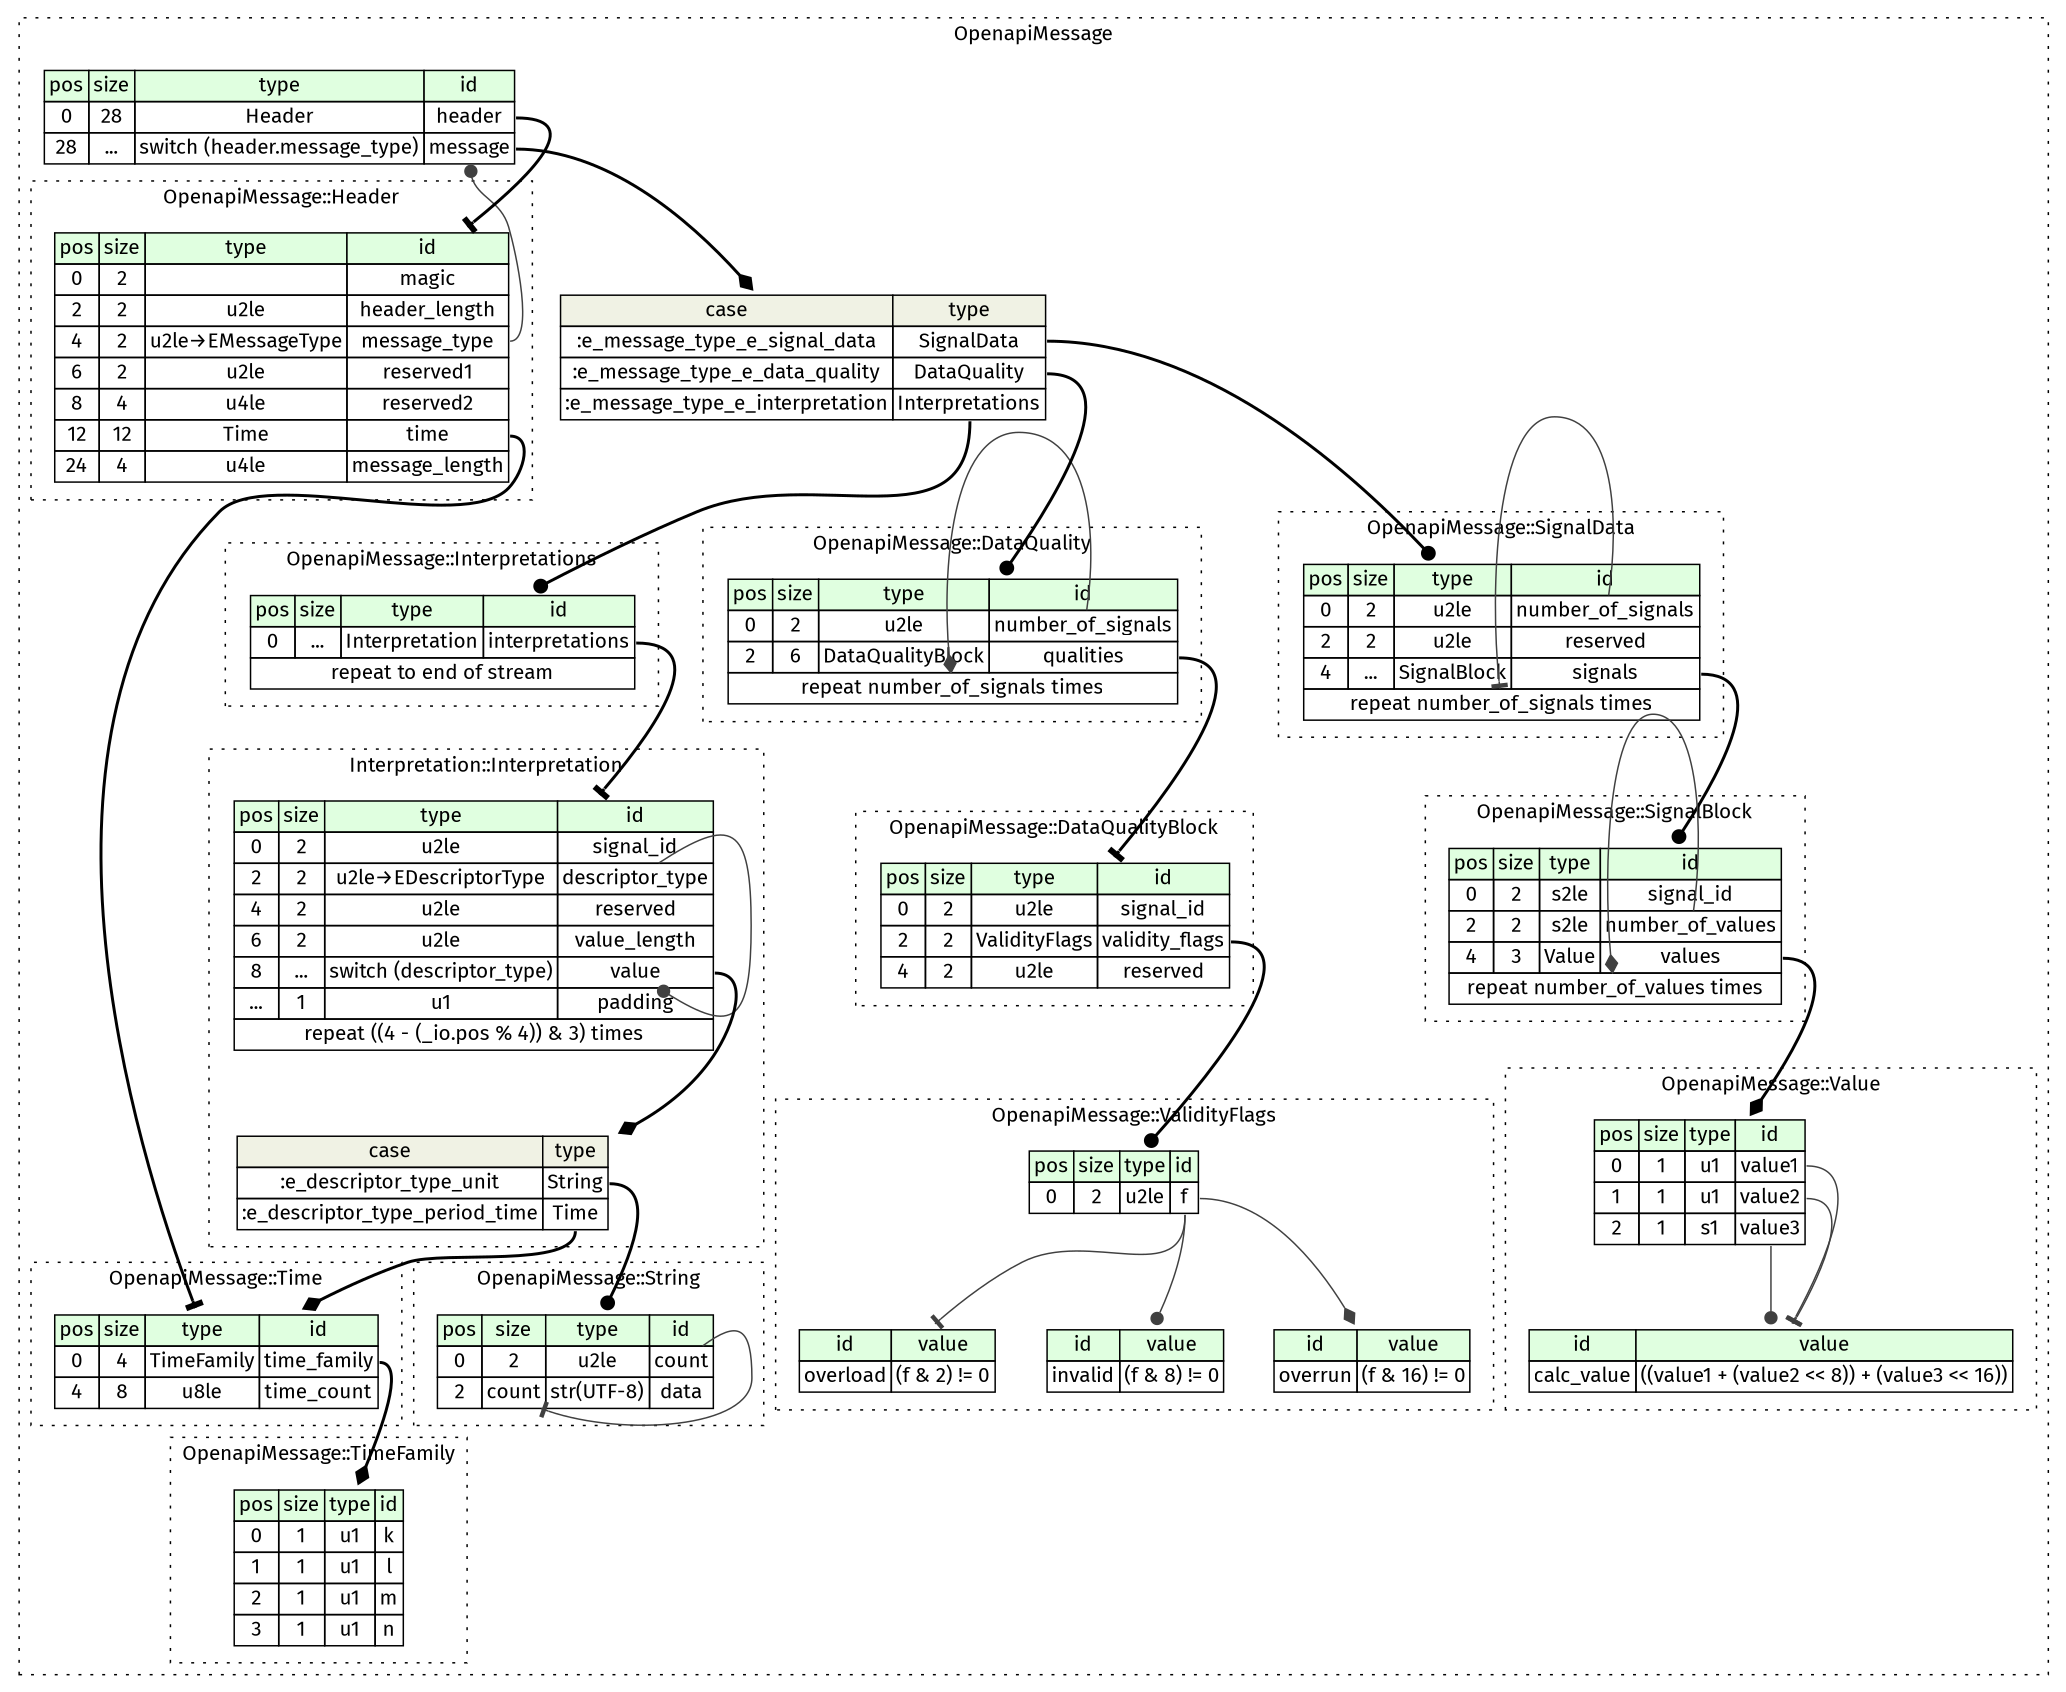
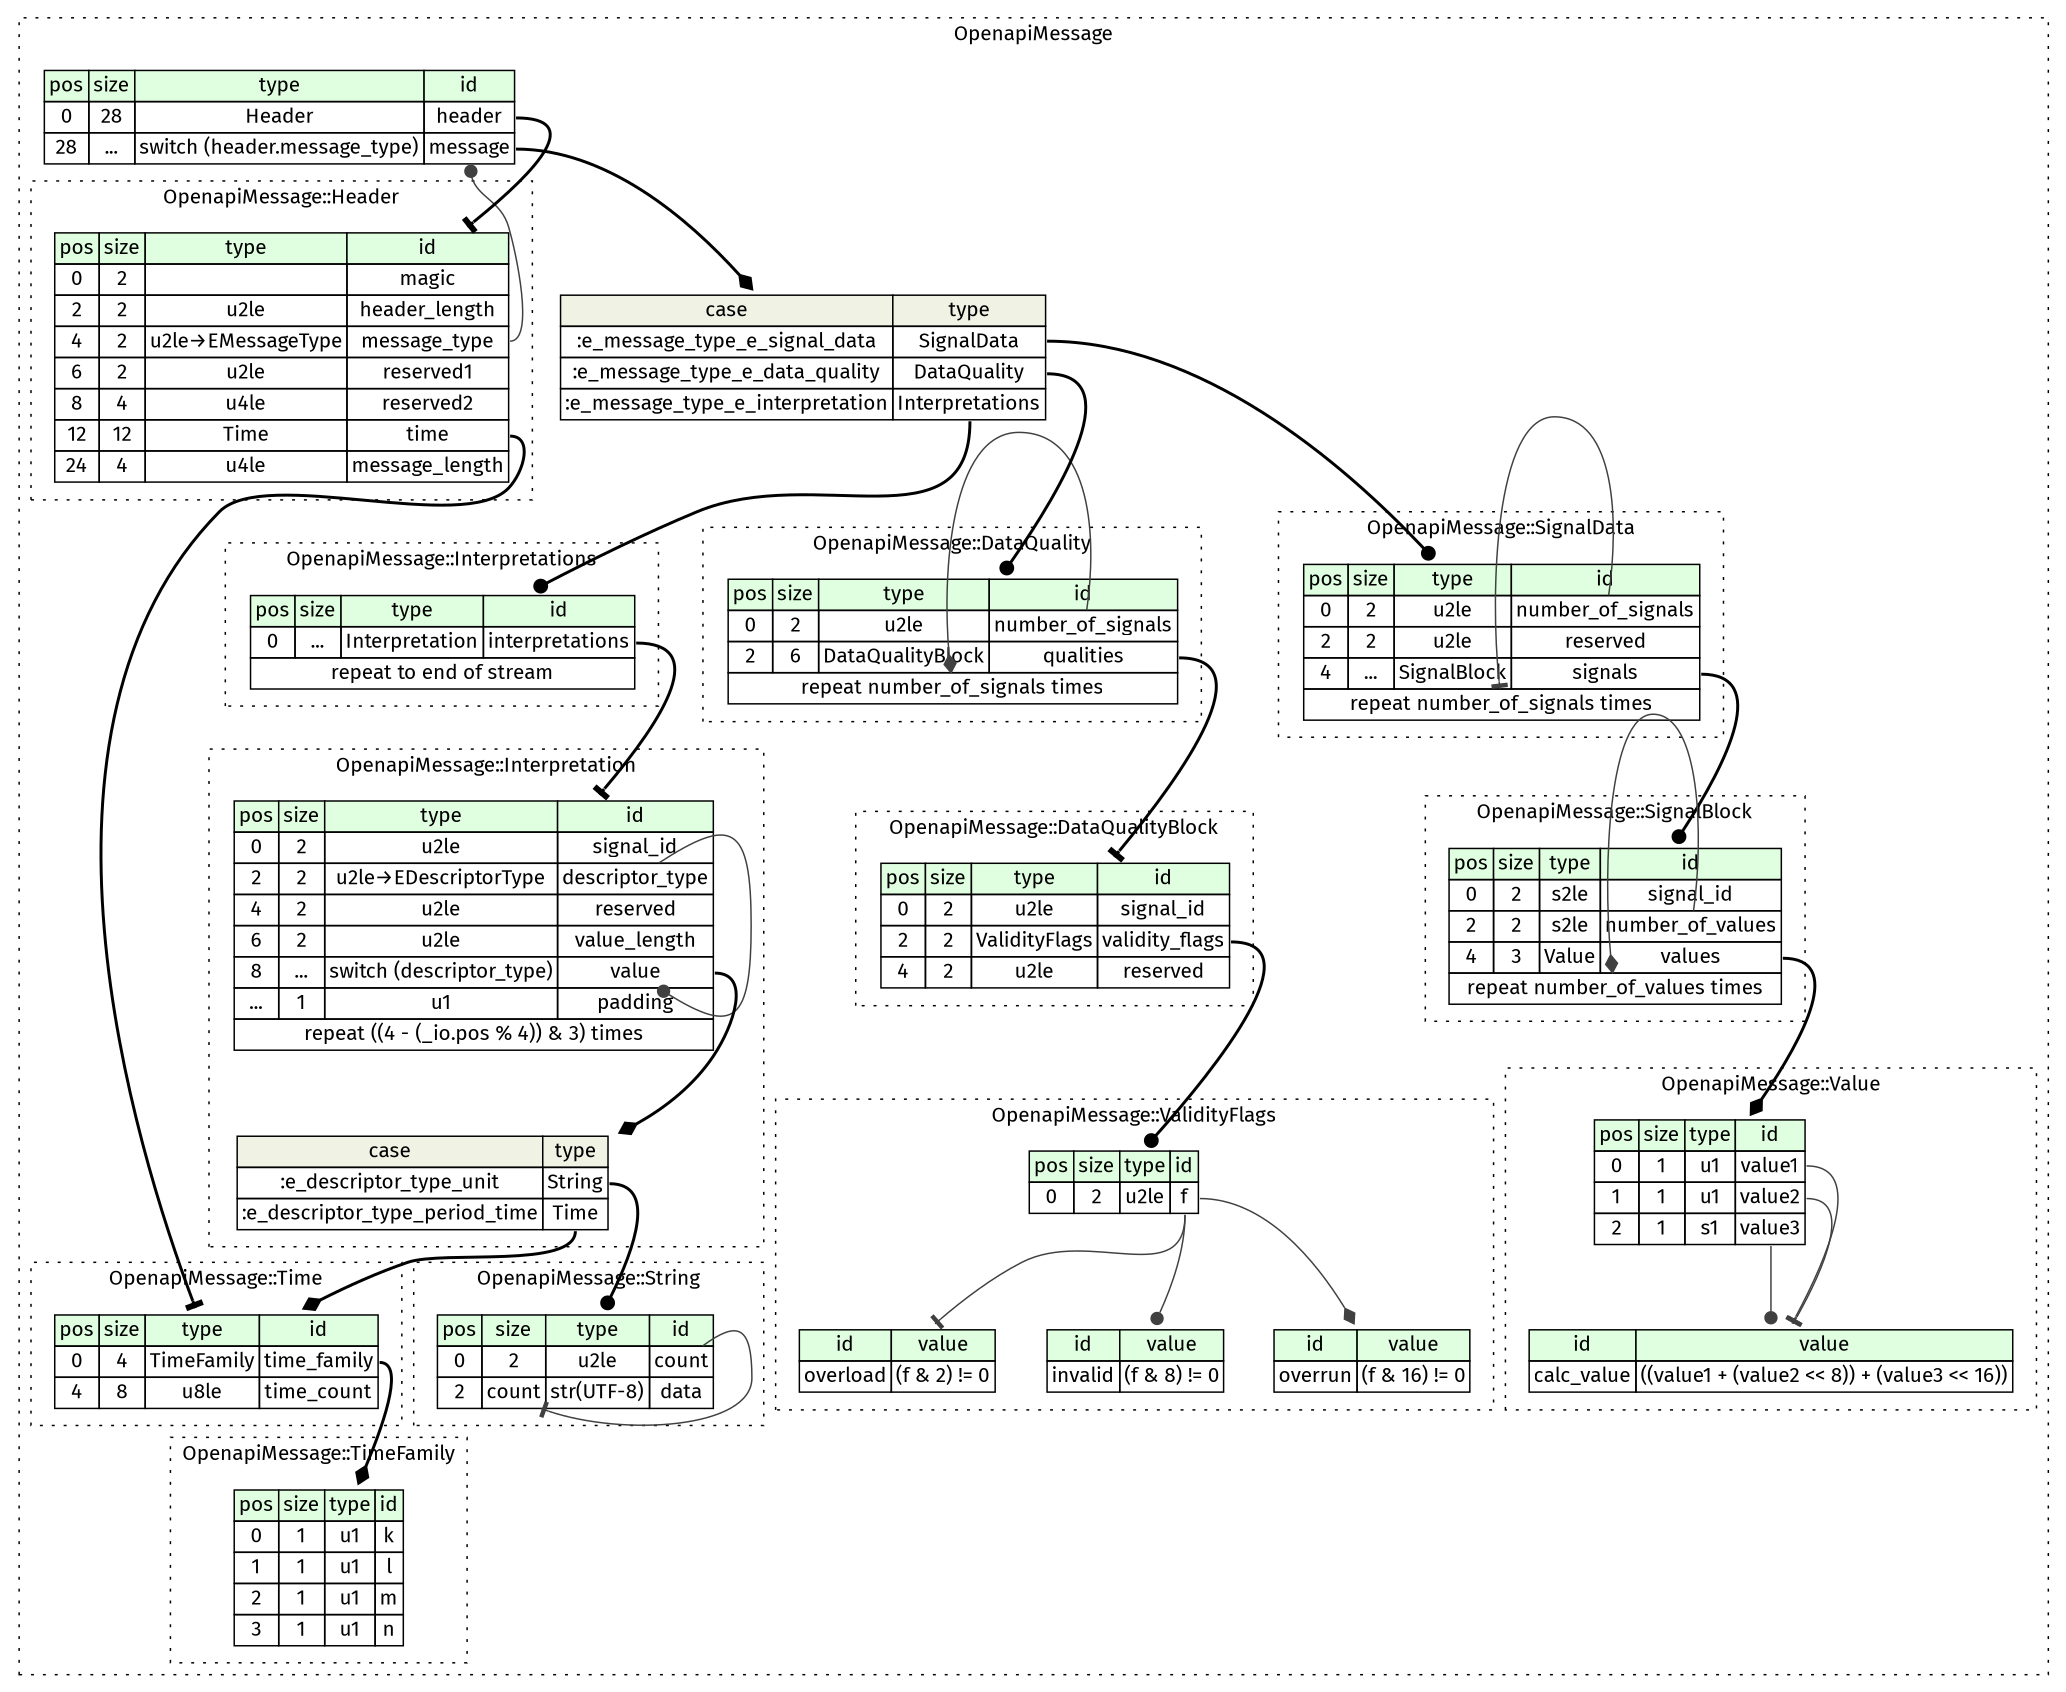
(486, 766) -> (486, 766)
